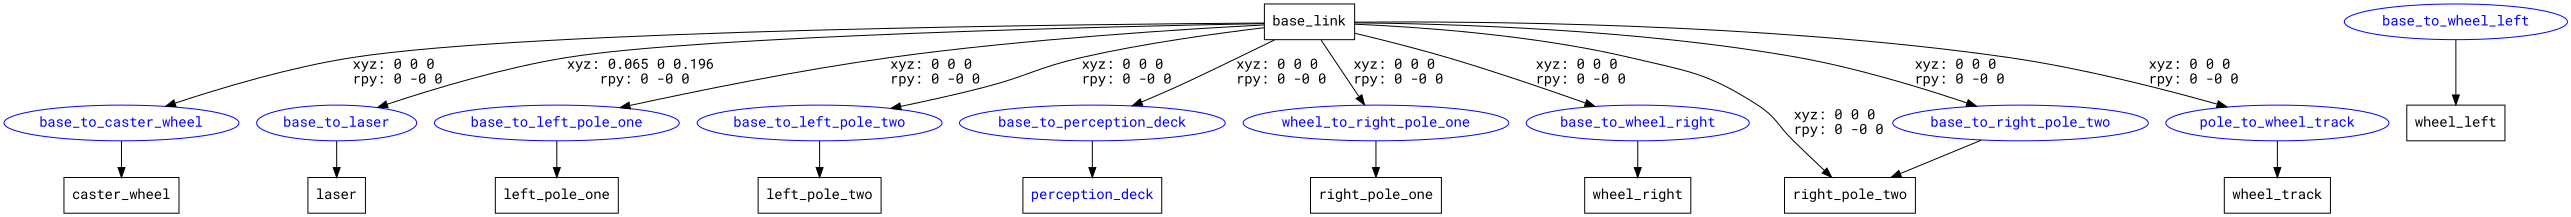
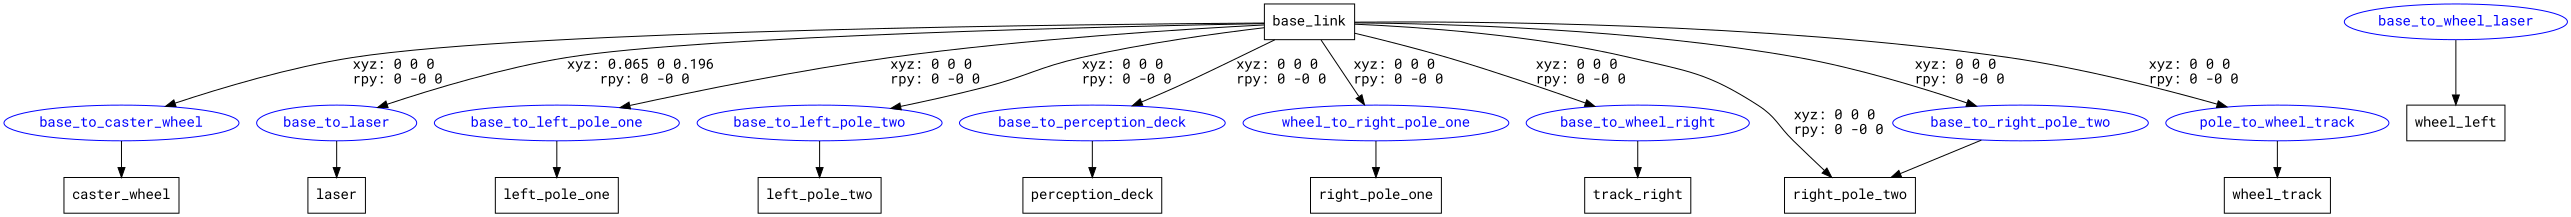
(2456, 22) -> (2456, 22)
(1092, 195) -> (1092, 195)
(1638, 195) -> (1638, 195)
